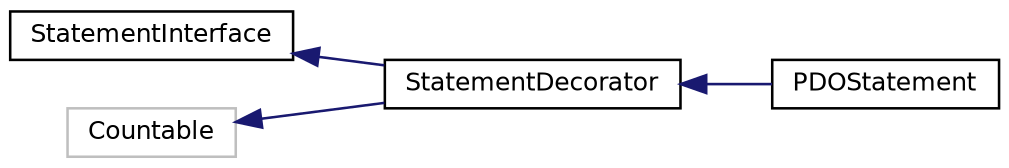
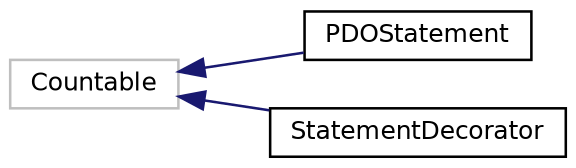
(152, 36) -> none
(739, 84) -> (254, 60)
